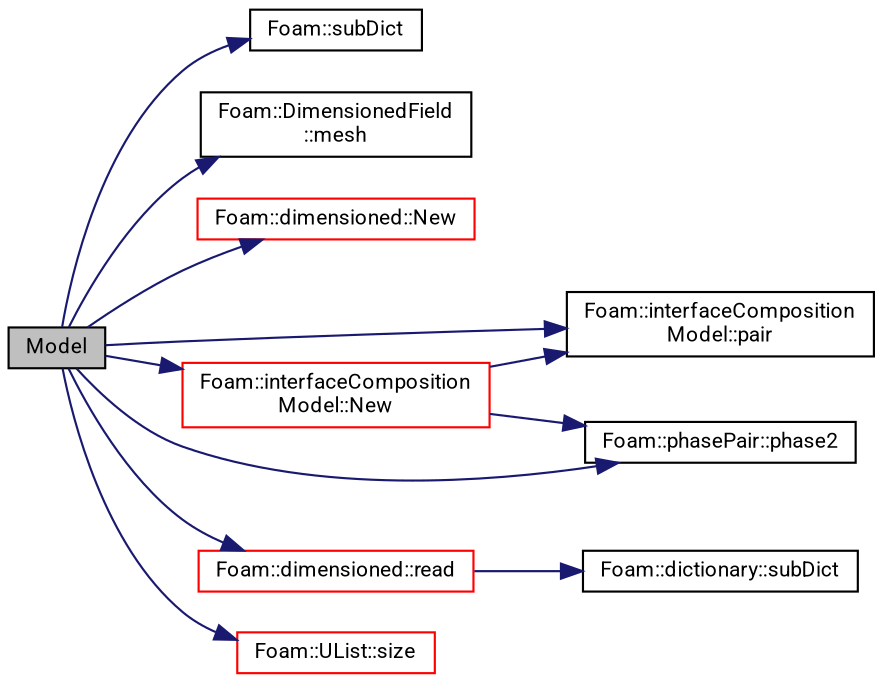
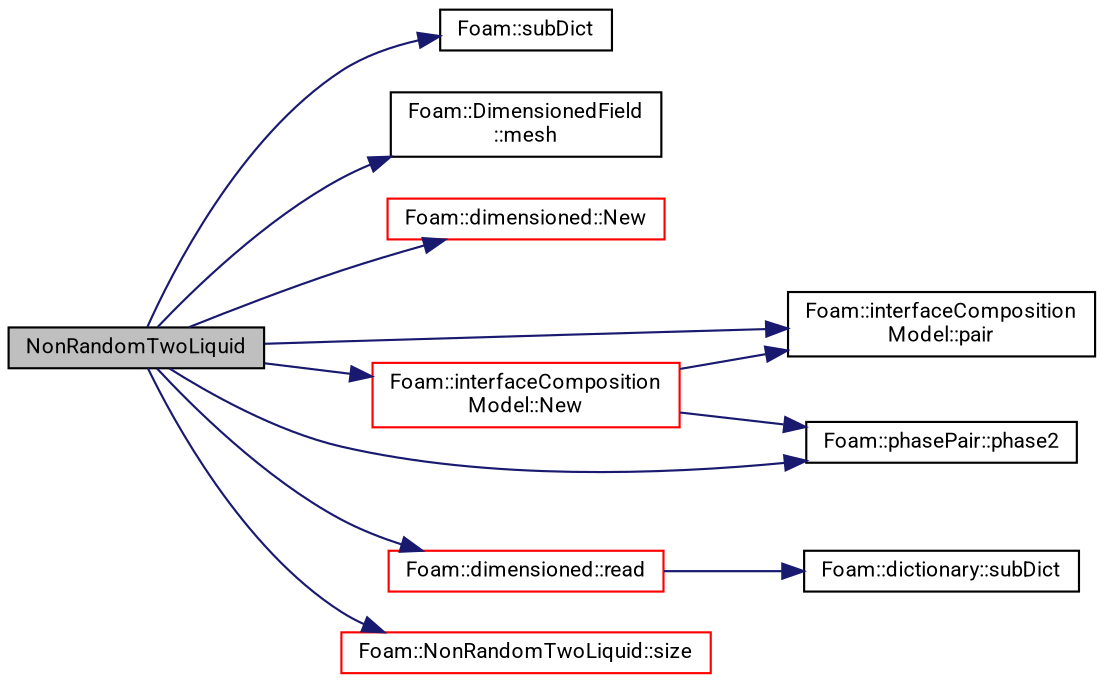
(57, 348) -> (136, 348)
(336, 653) -> (526, 653)
